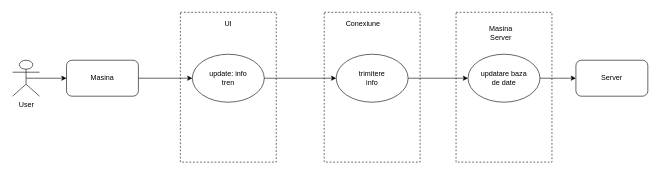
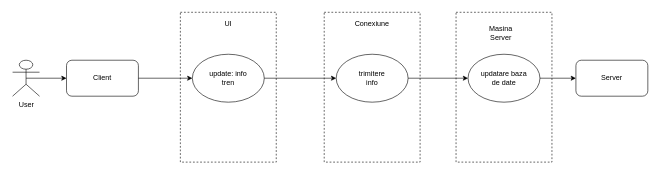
(363, 24) -> (372, 24)
(102, 78) -> (102, 78)
